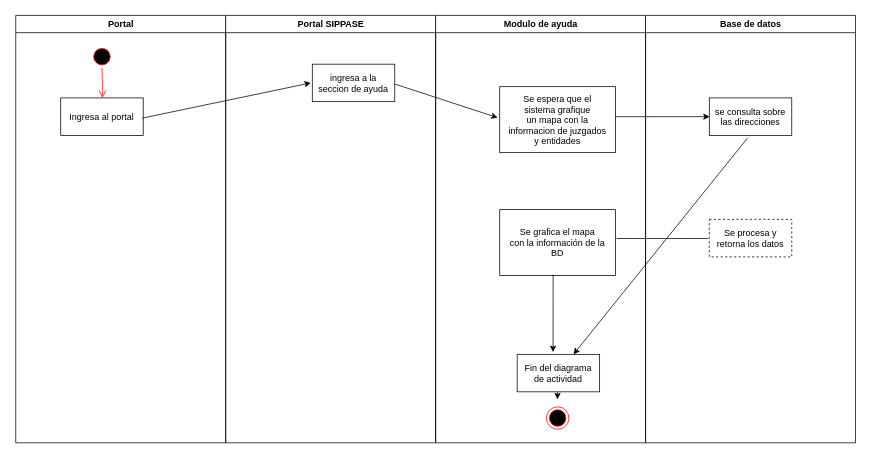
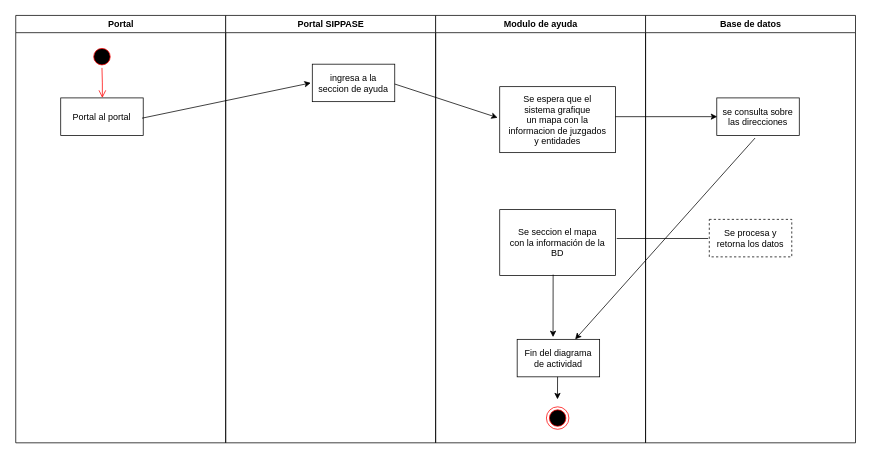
(102, 117) -> (102, 117)
(751, 117) -> (758, 117)
(557, 233) -> (557, 233)
(559, 373) -> (559, 358)
